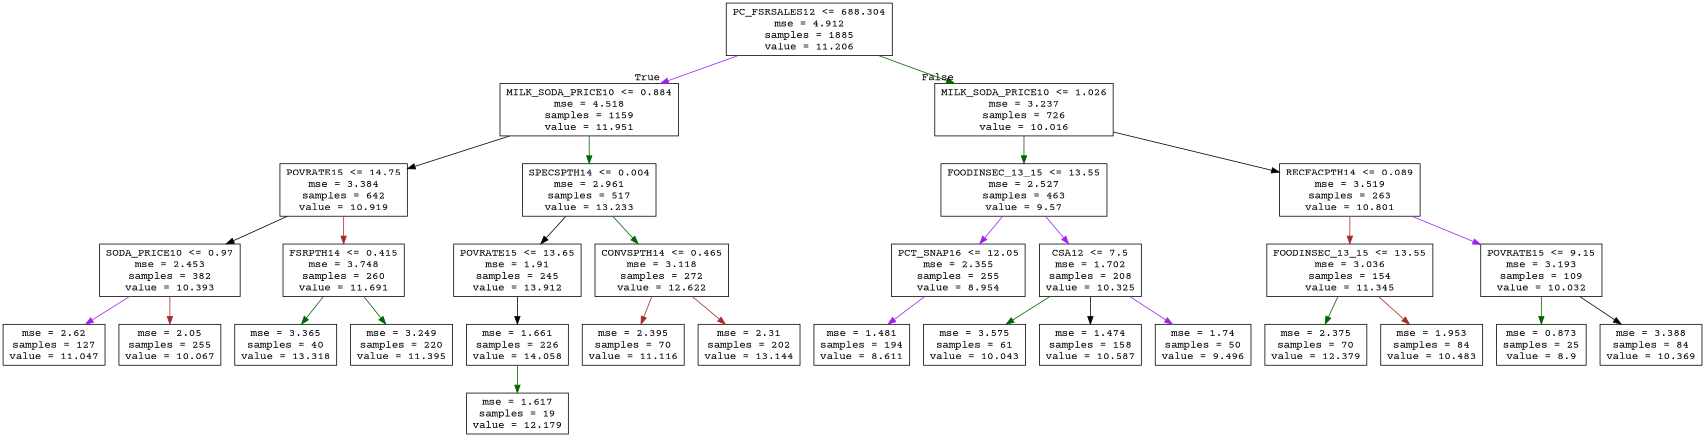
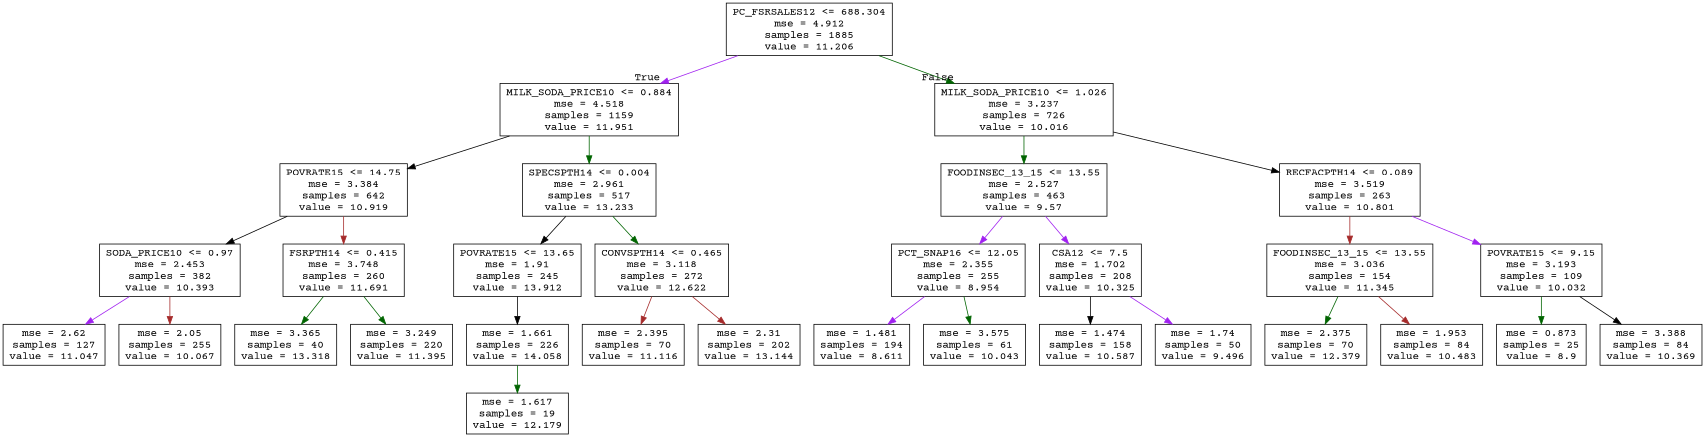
(1031, 308) -> (966, 307)
